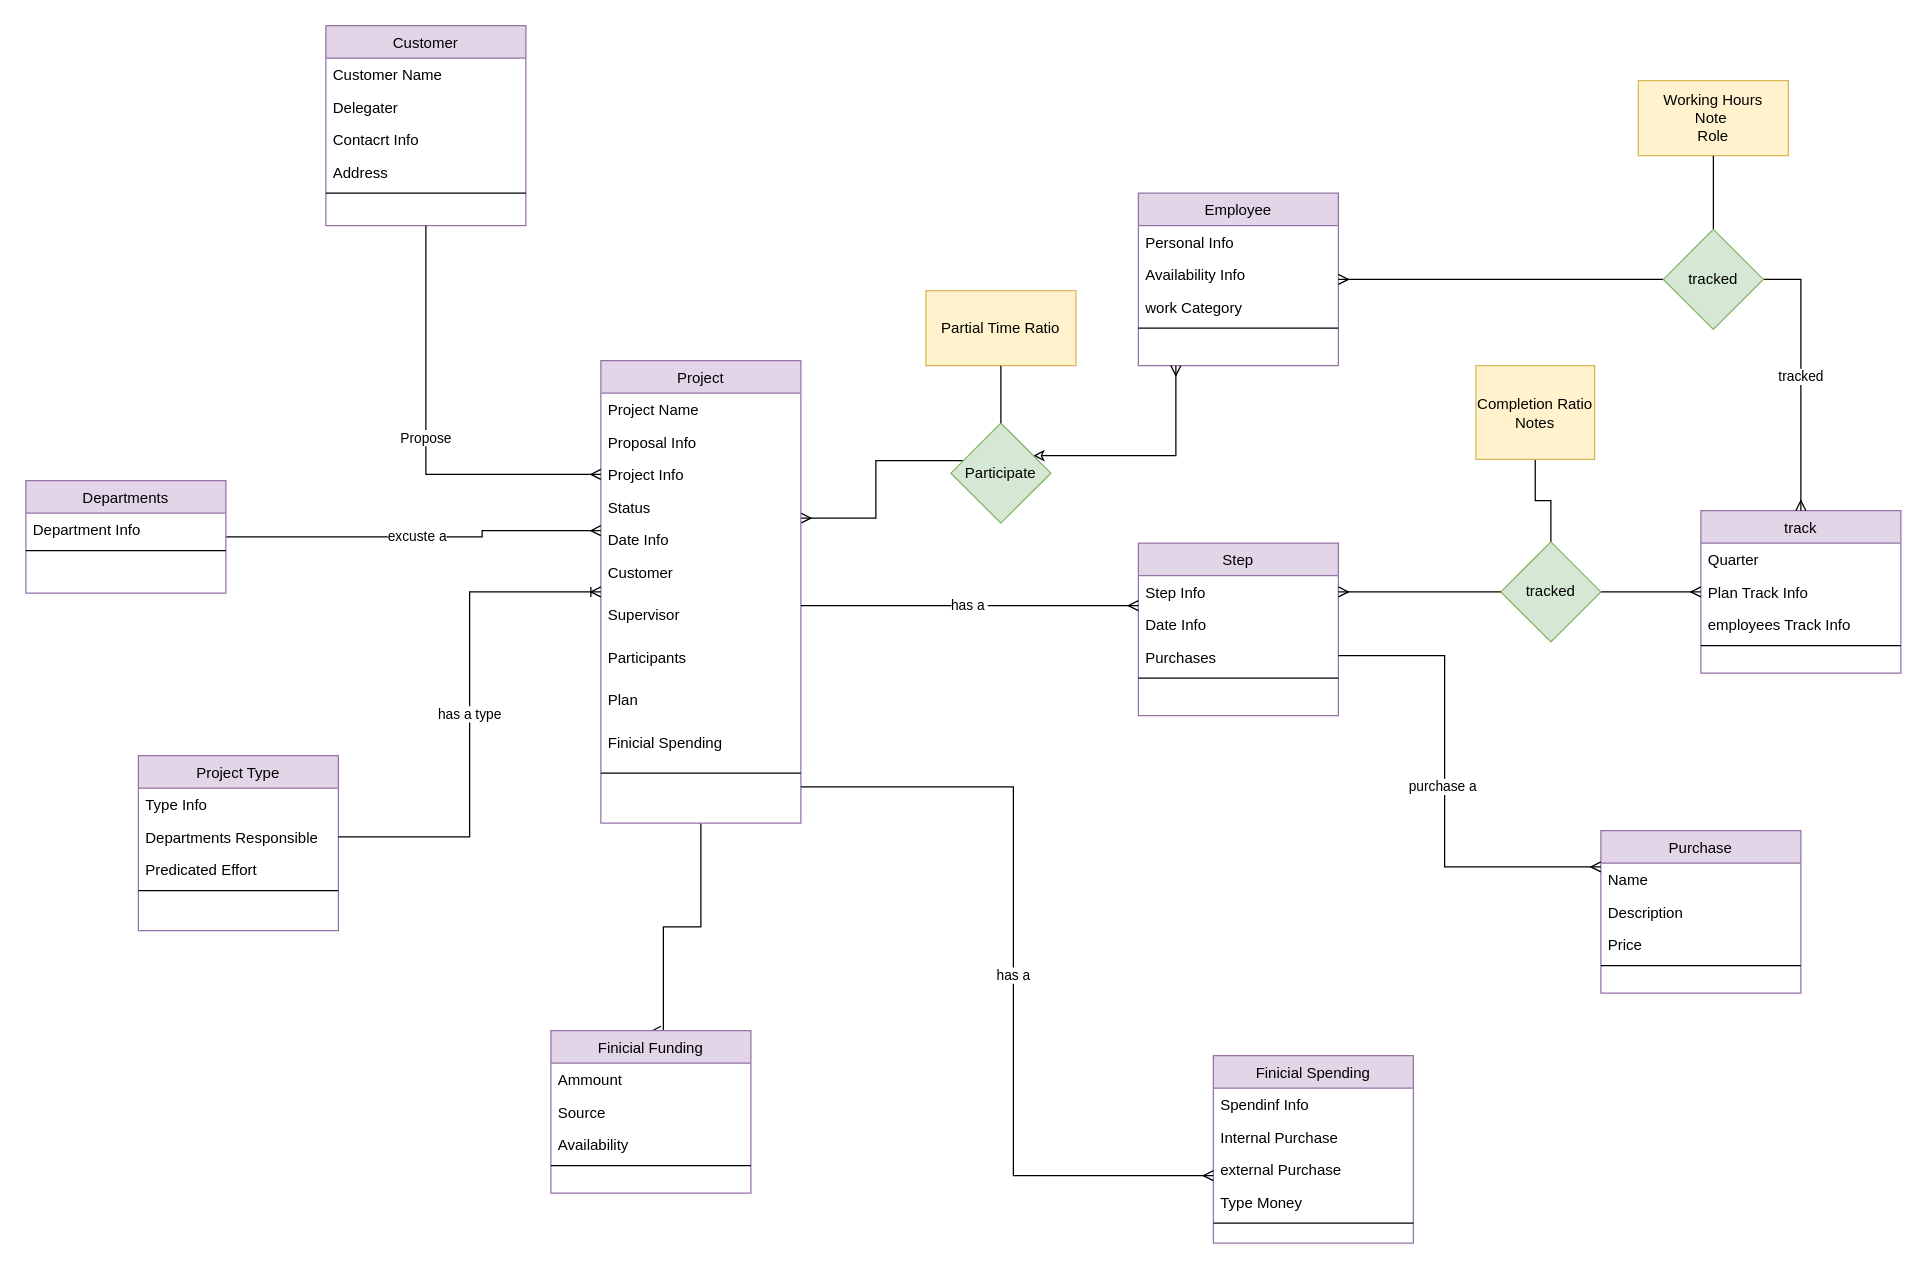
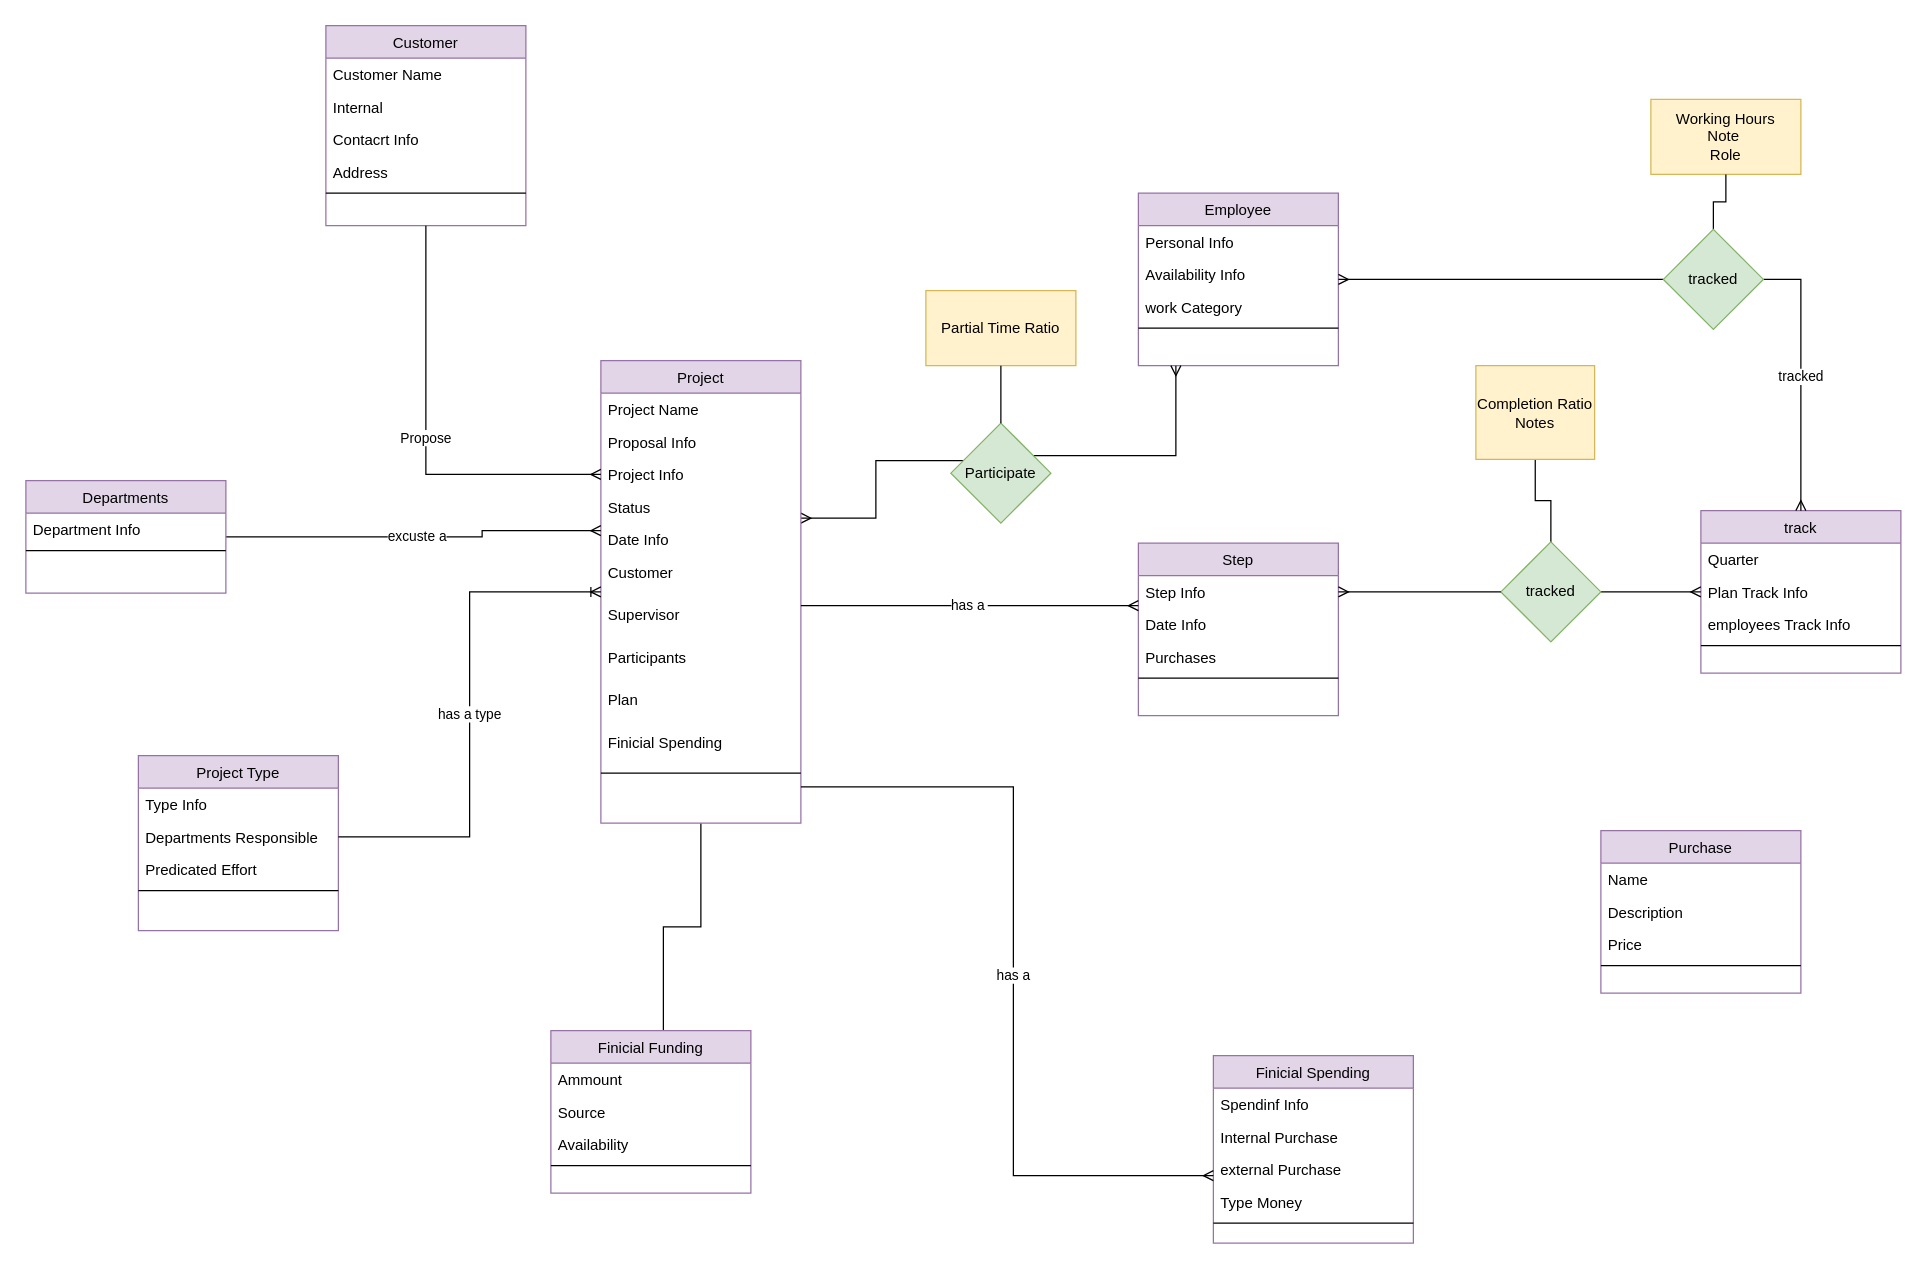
(368, 108) -> (364, 108)
(1713, 118) -> (1726, 137)
(1043, 456) -> (1039, 456)
(1444, 786) -> none
(656, 1031) -> (654, 1031)
